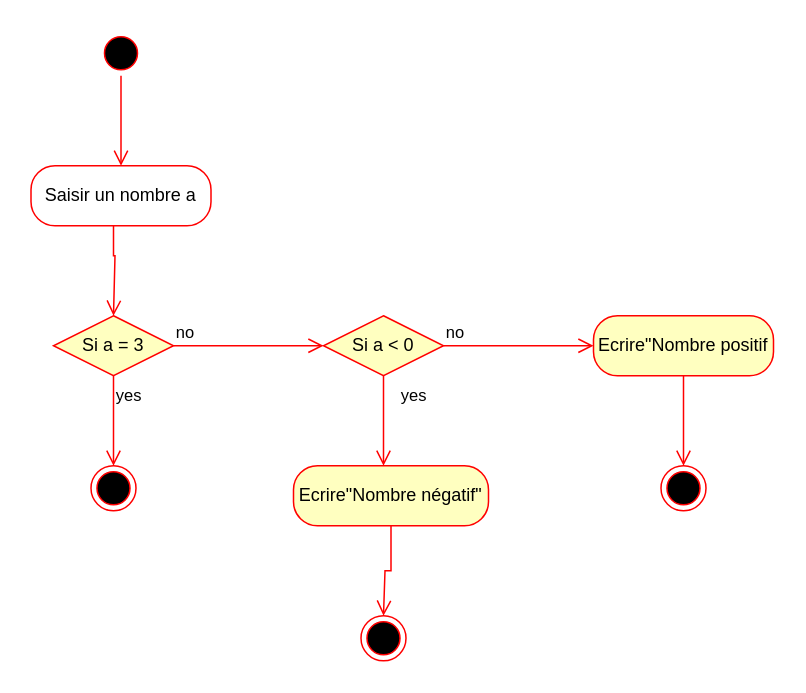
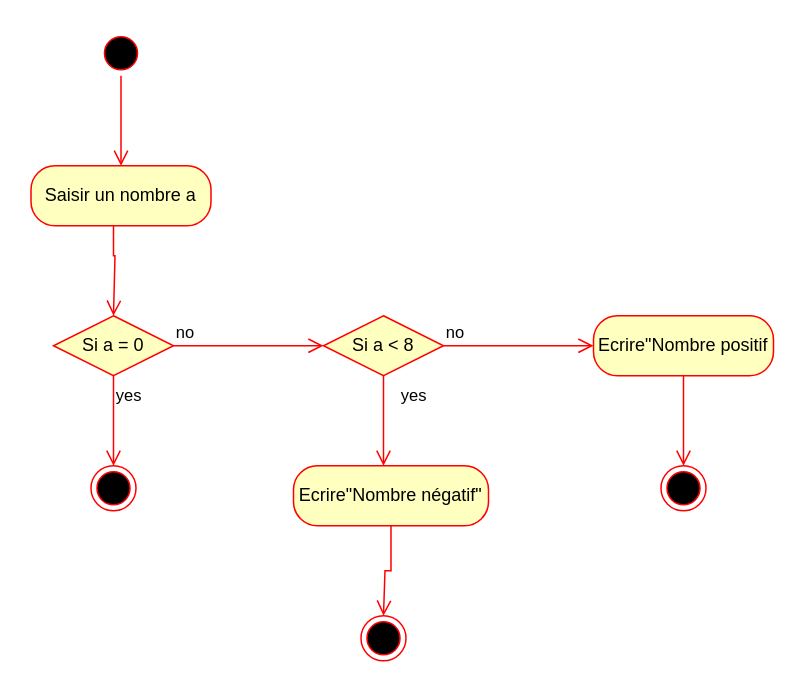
(121, 196) -> (121, 196)
(113, 346) -> (113, 346)
(383, 346) -> (383, 346)
